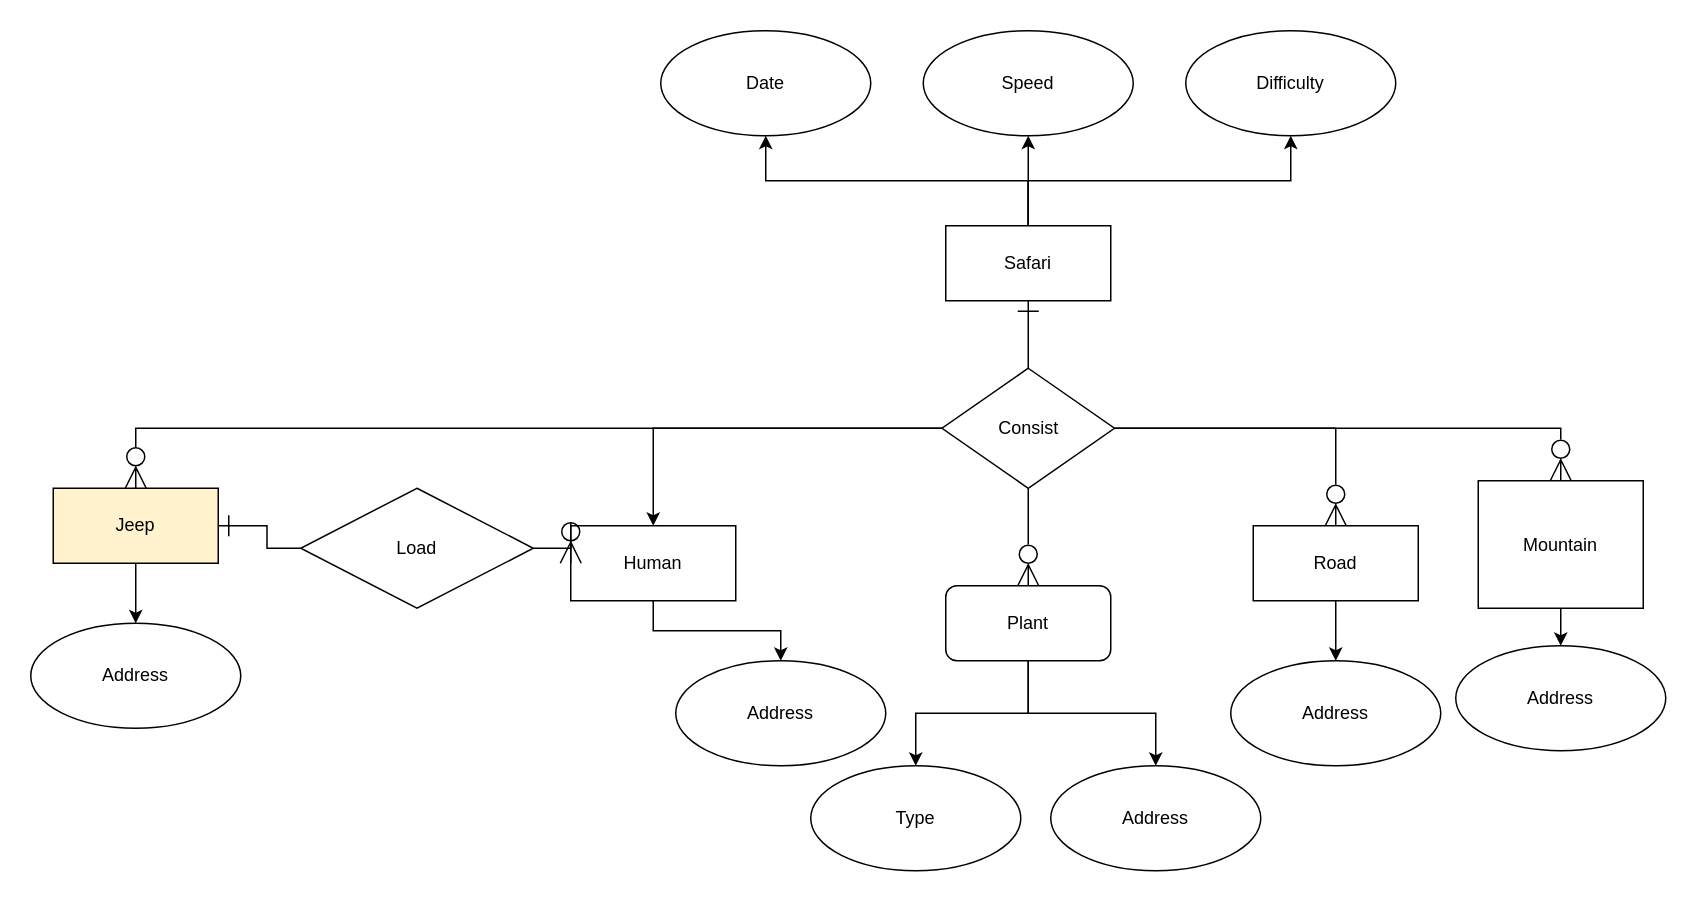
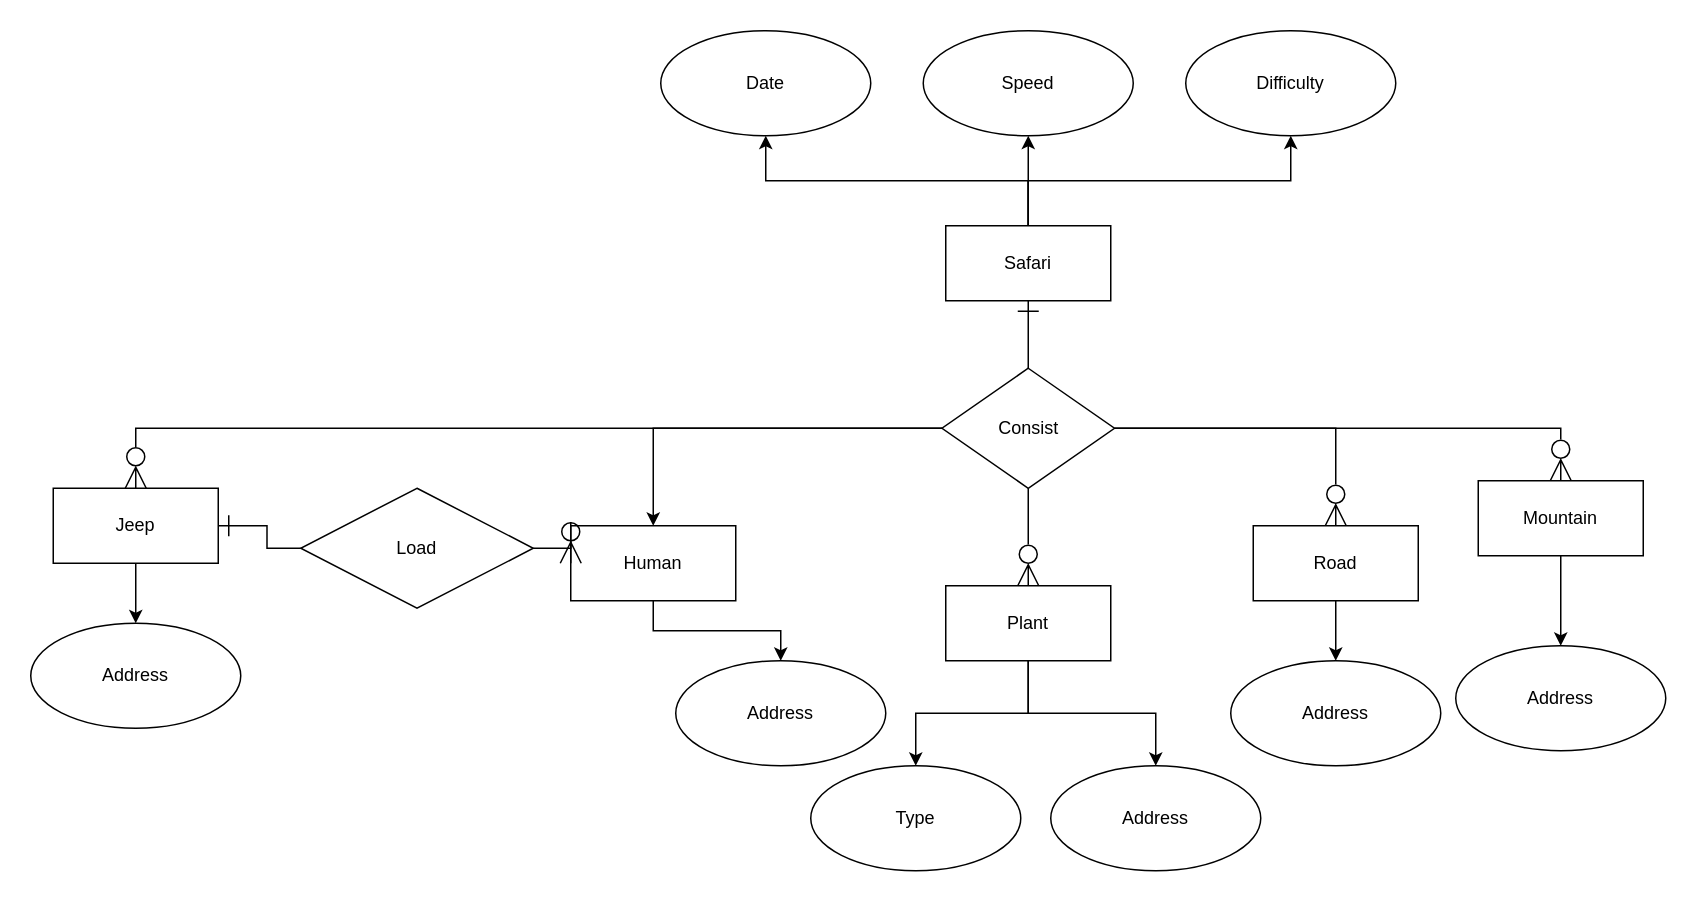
(136, 526) -> (136, 526)
(1561, 545) -> (1561, 518)
(1028, 623) -> (1028, 623)
